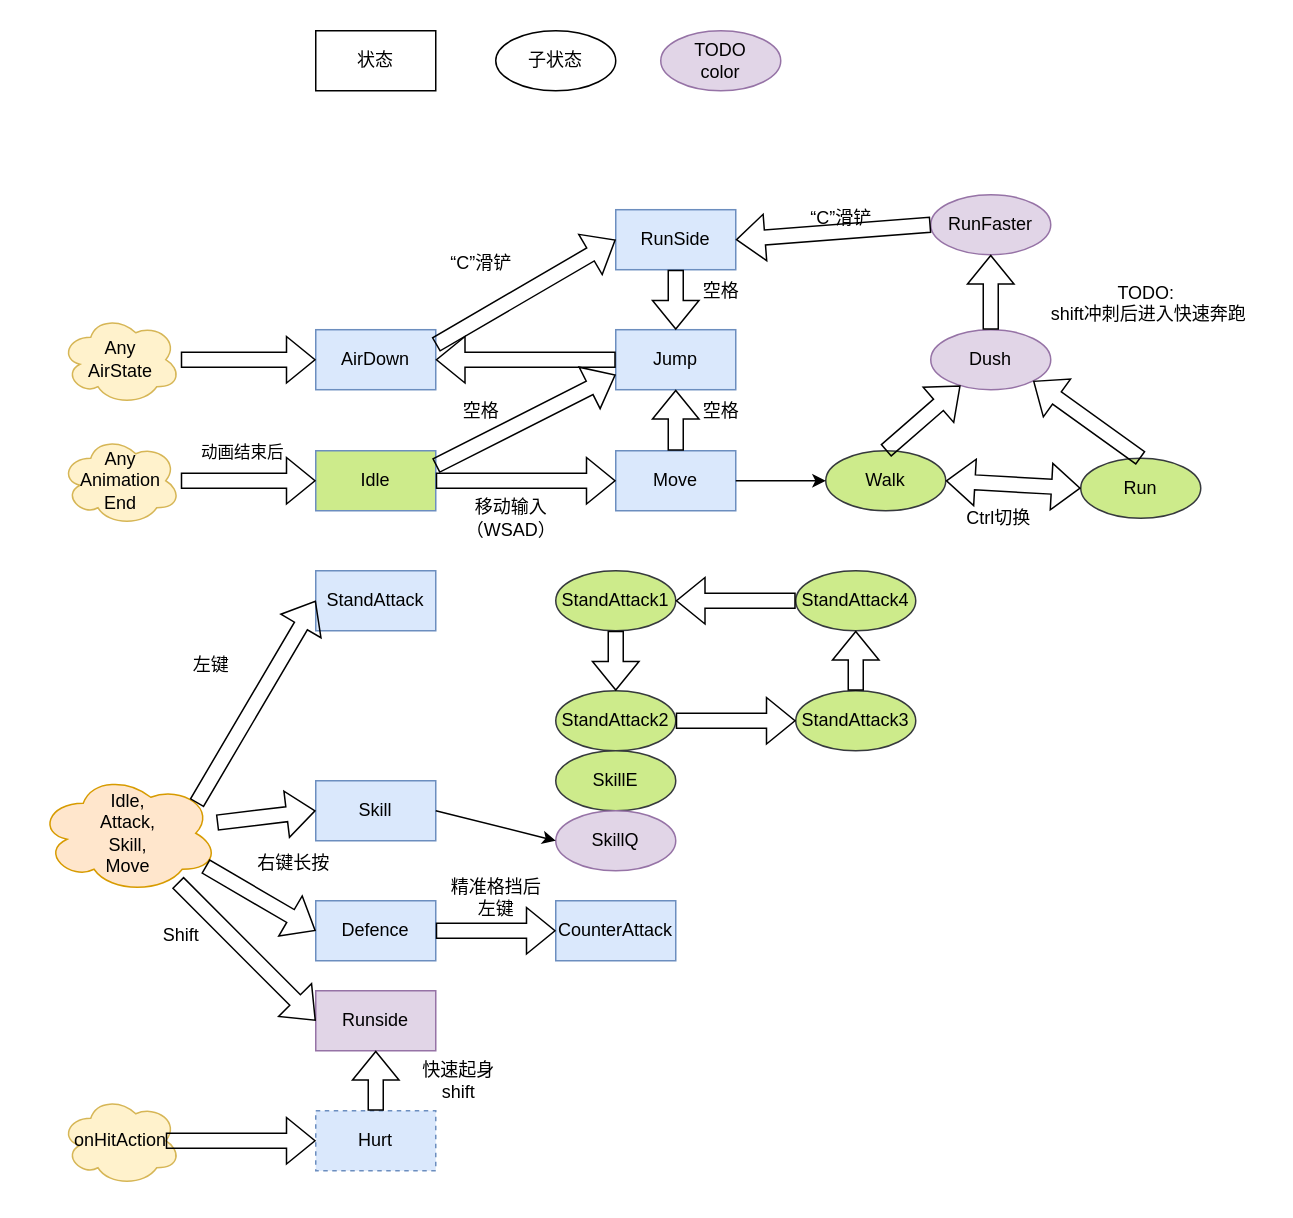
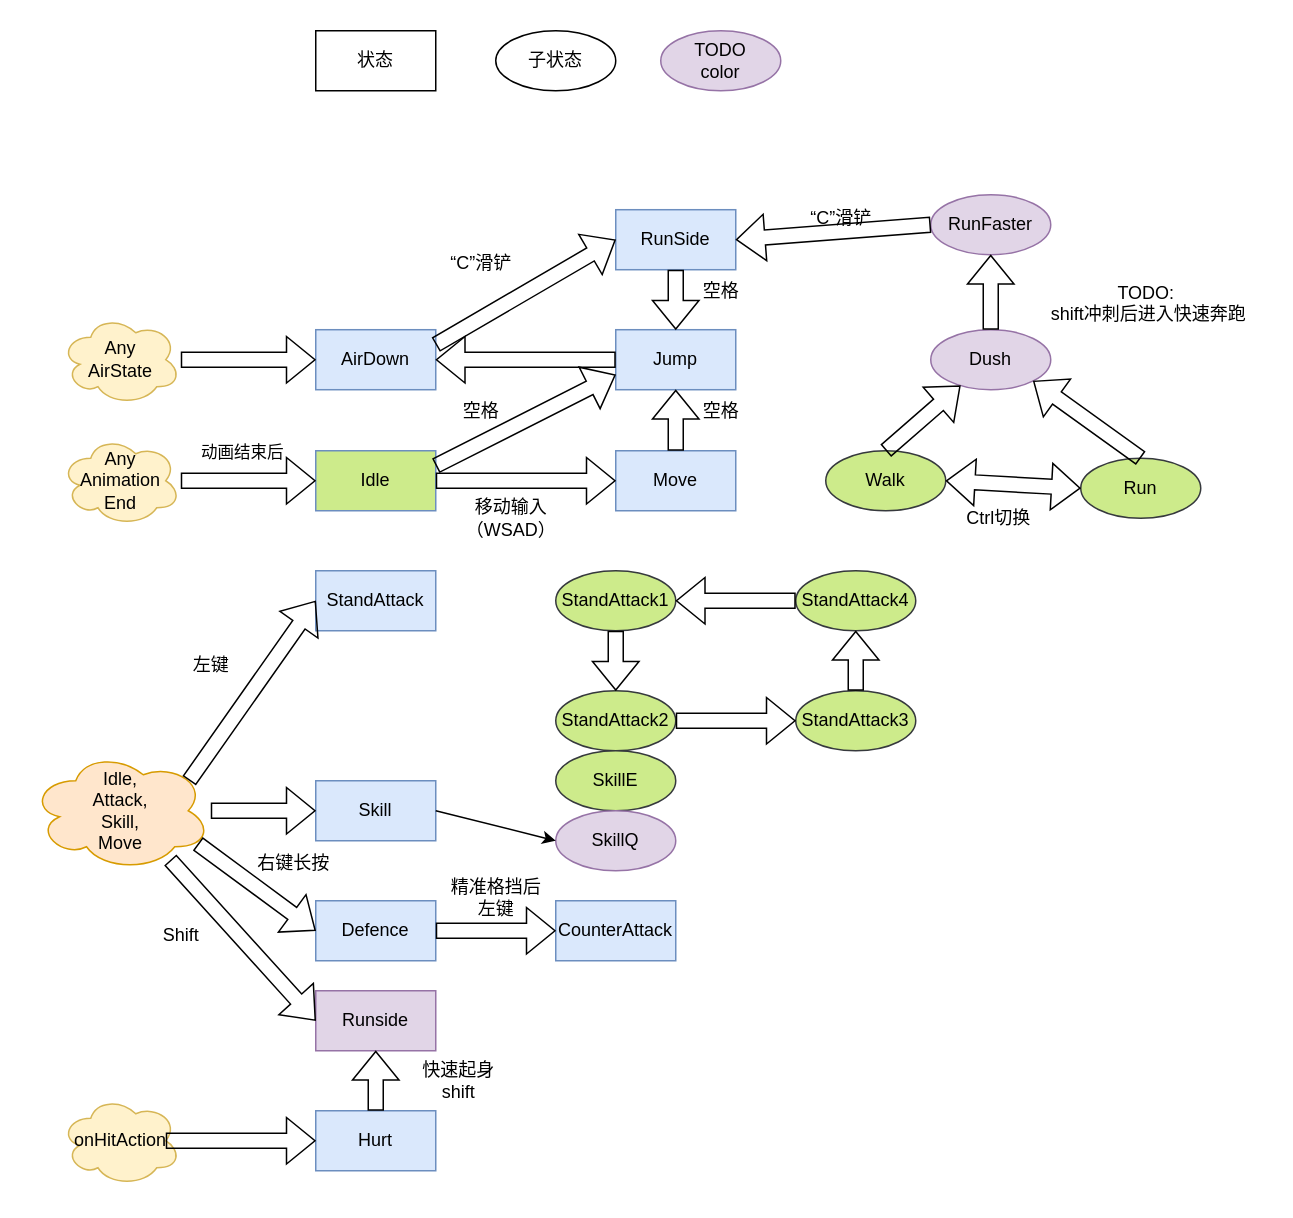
(776, 481) -> none
(128, 833) -> (121, 811)
(376, 1141) -> (376, 1141)
